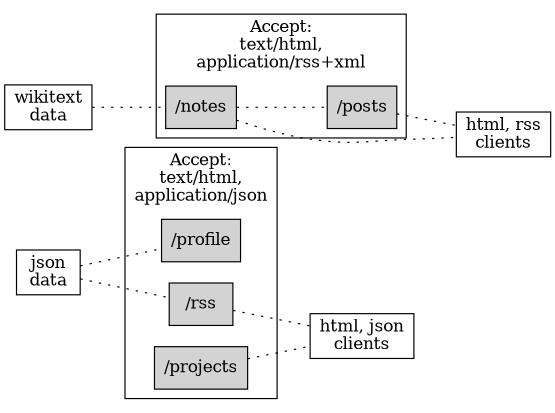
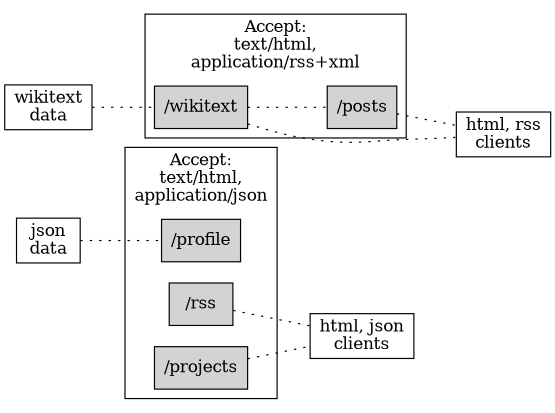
(201, 107) -> (201, 107)
(116, 286) -> none
